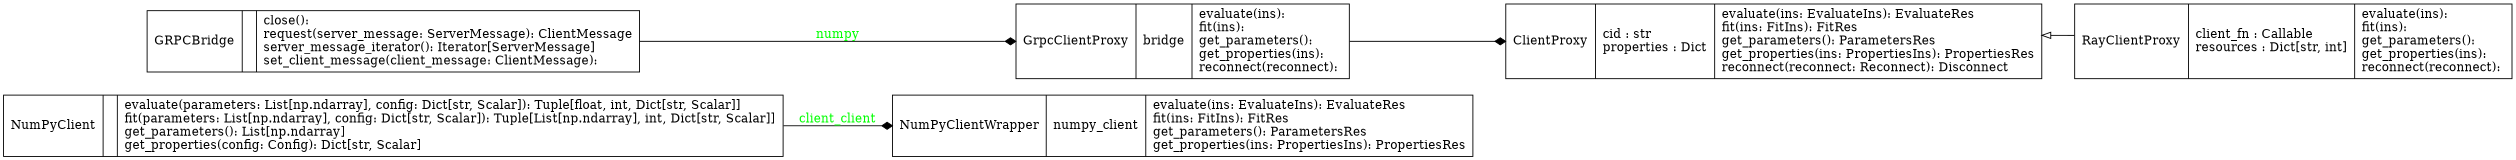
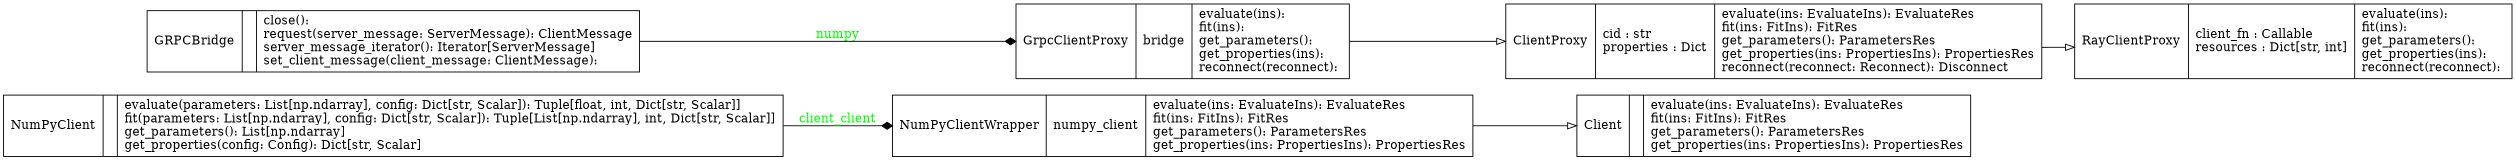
(2063, 35) -> (2054, 47)
(1423, 41) -> (1423, 41)
none -> (1774, 126)
